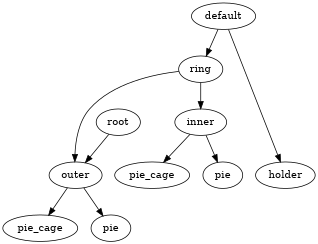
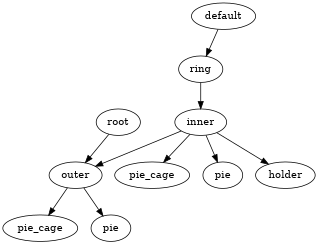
(253, 92) -> (239, 147)
(109, 93) -> (142, 147)
